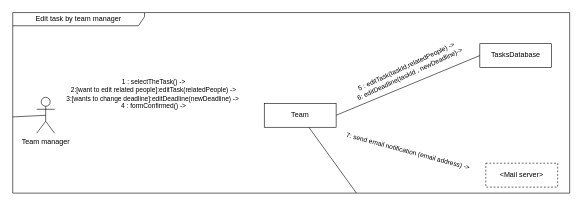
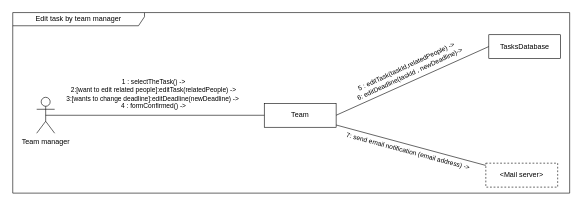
(516, 56) -> (525, 47)
(29, 116) -> (157, 116)
(332, 159) -> (411, 145)
